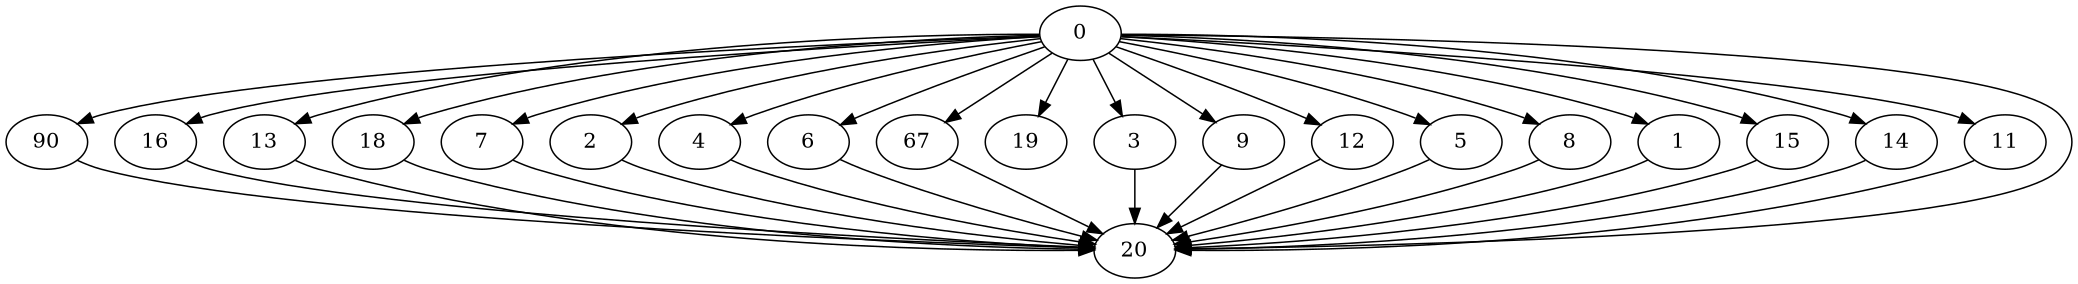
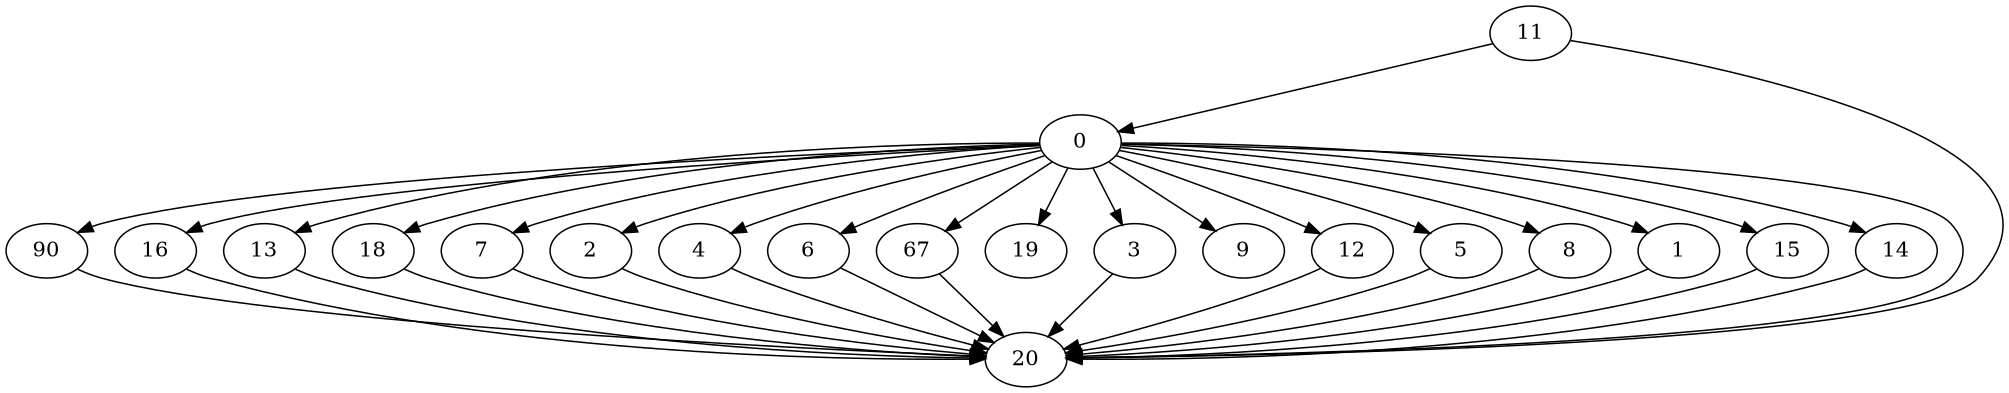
(1752, 83) -> (1313, 86)
(1195, 191) -> none
